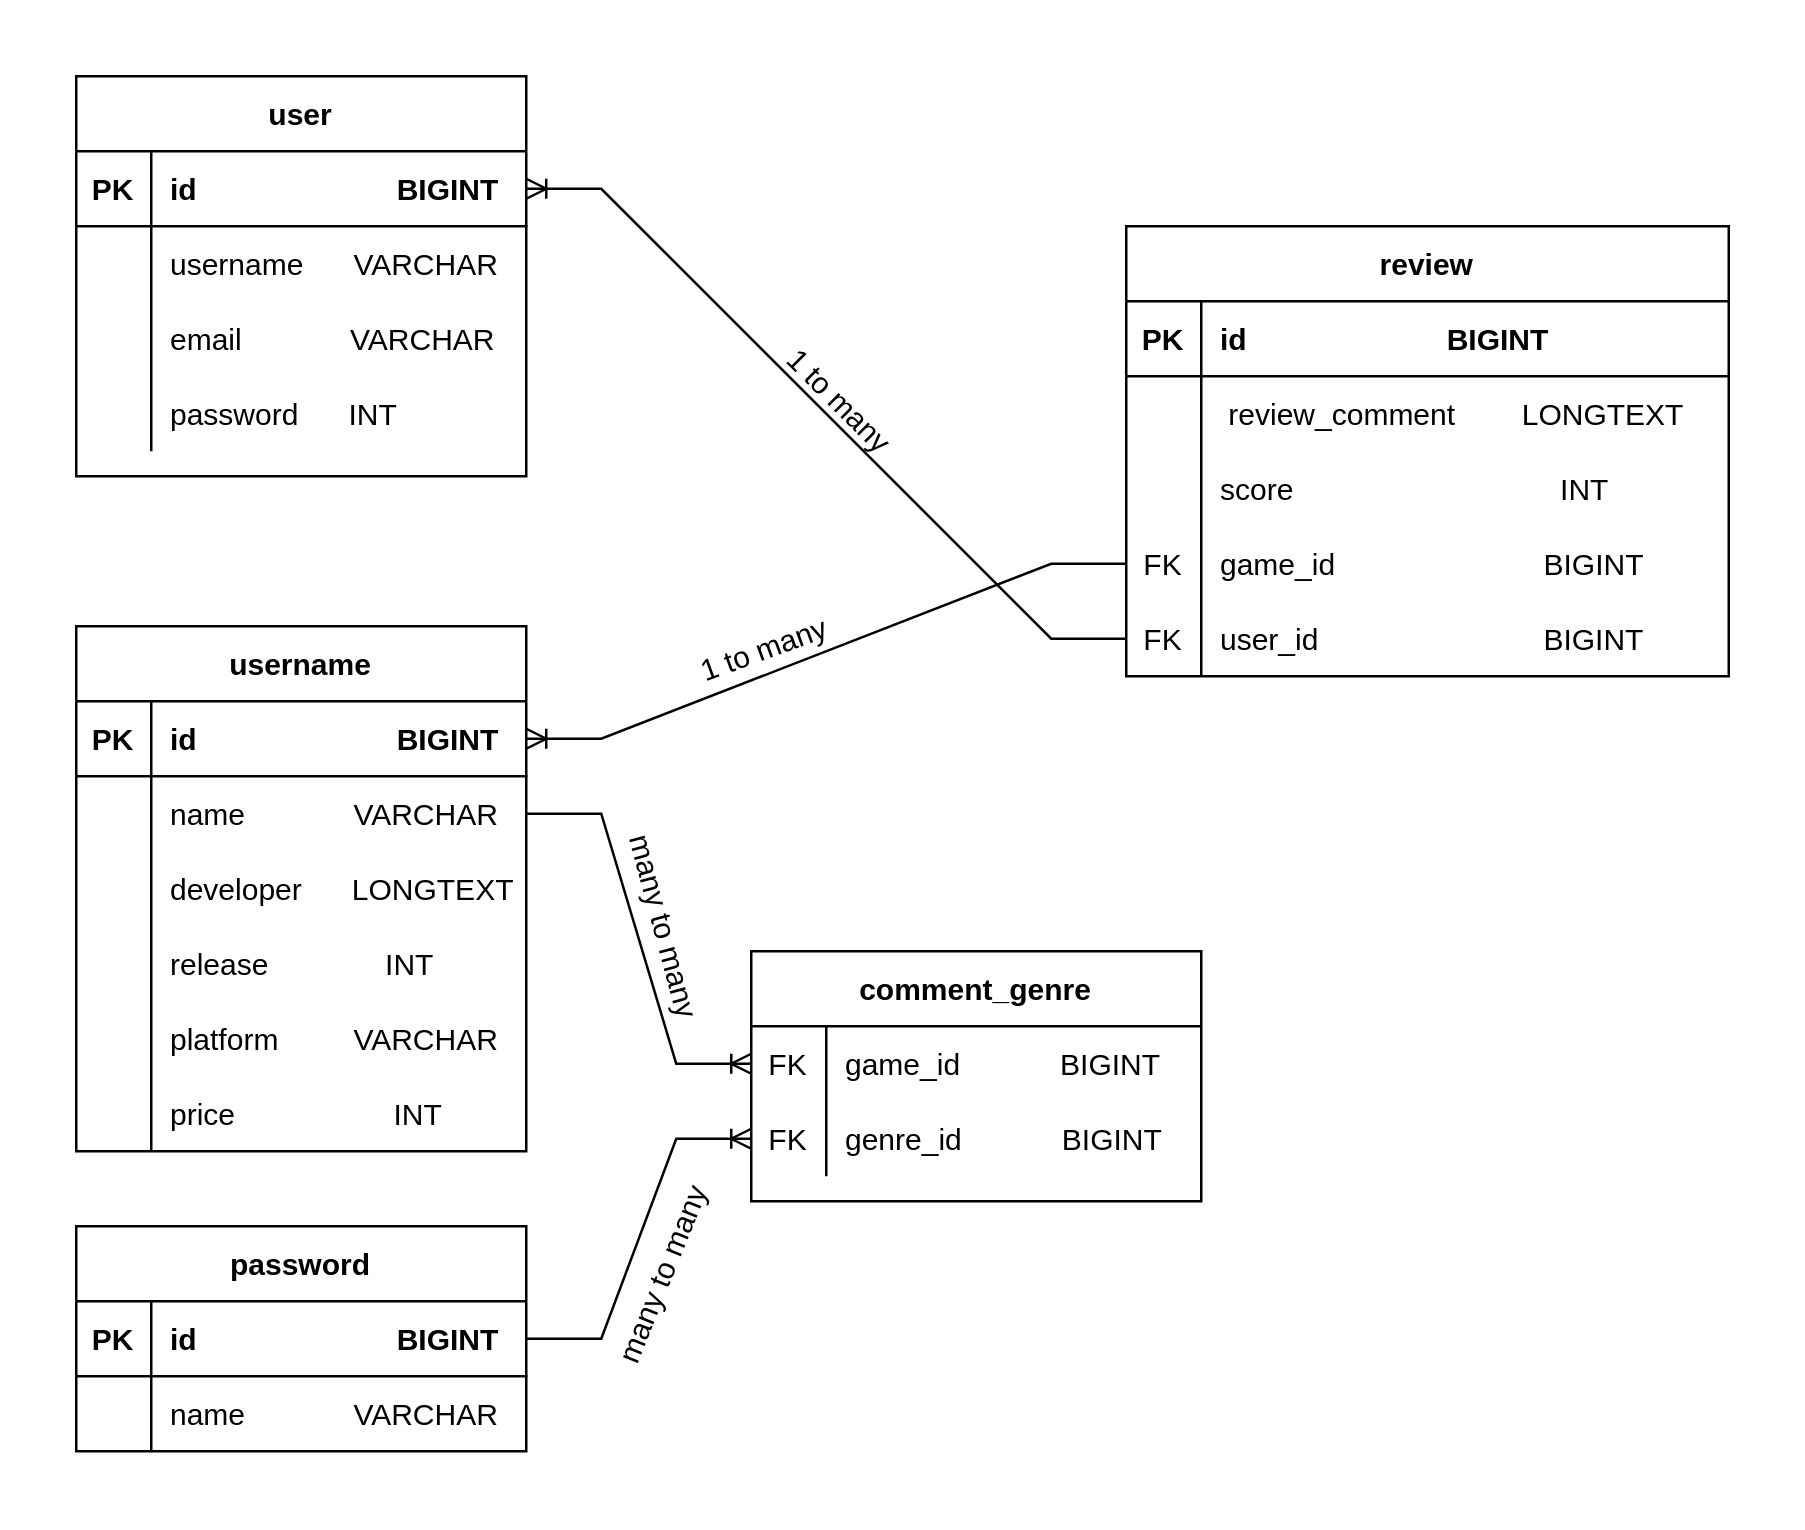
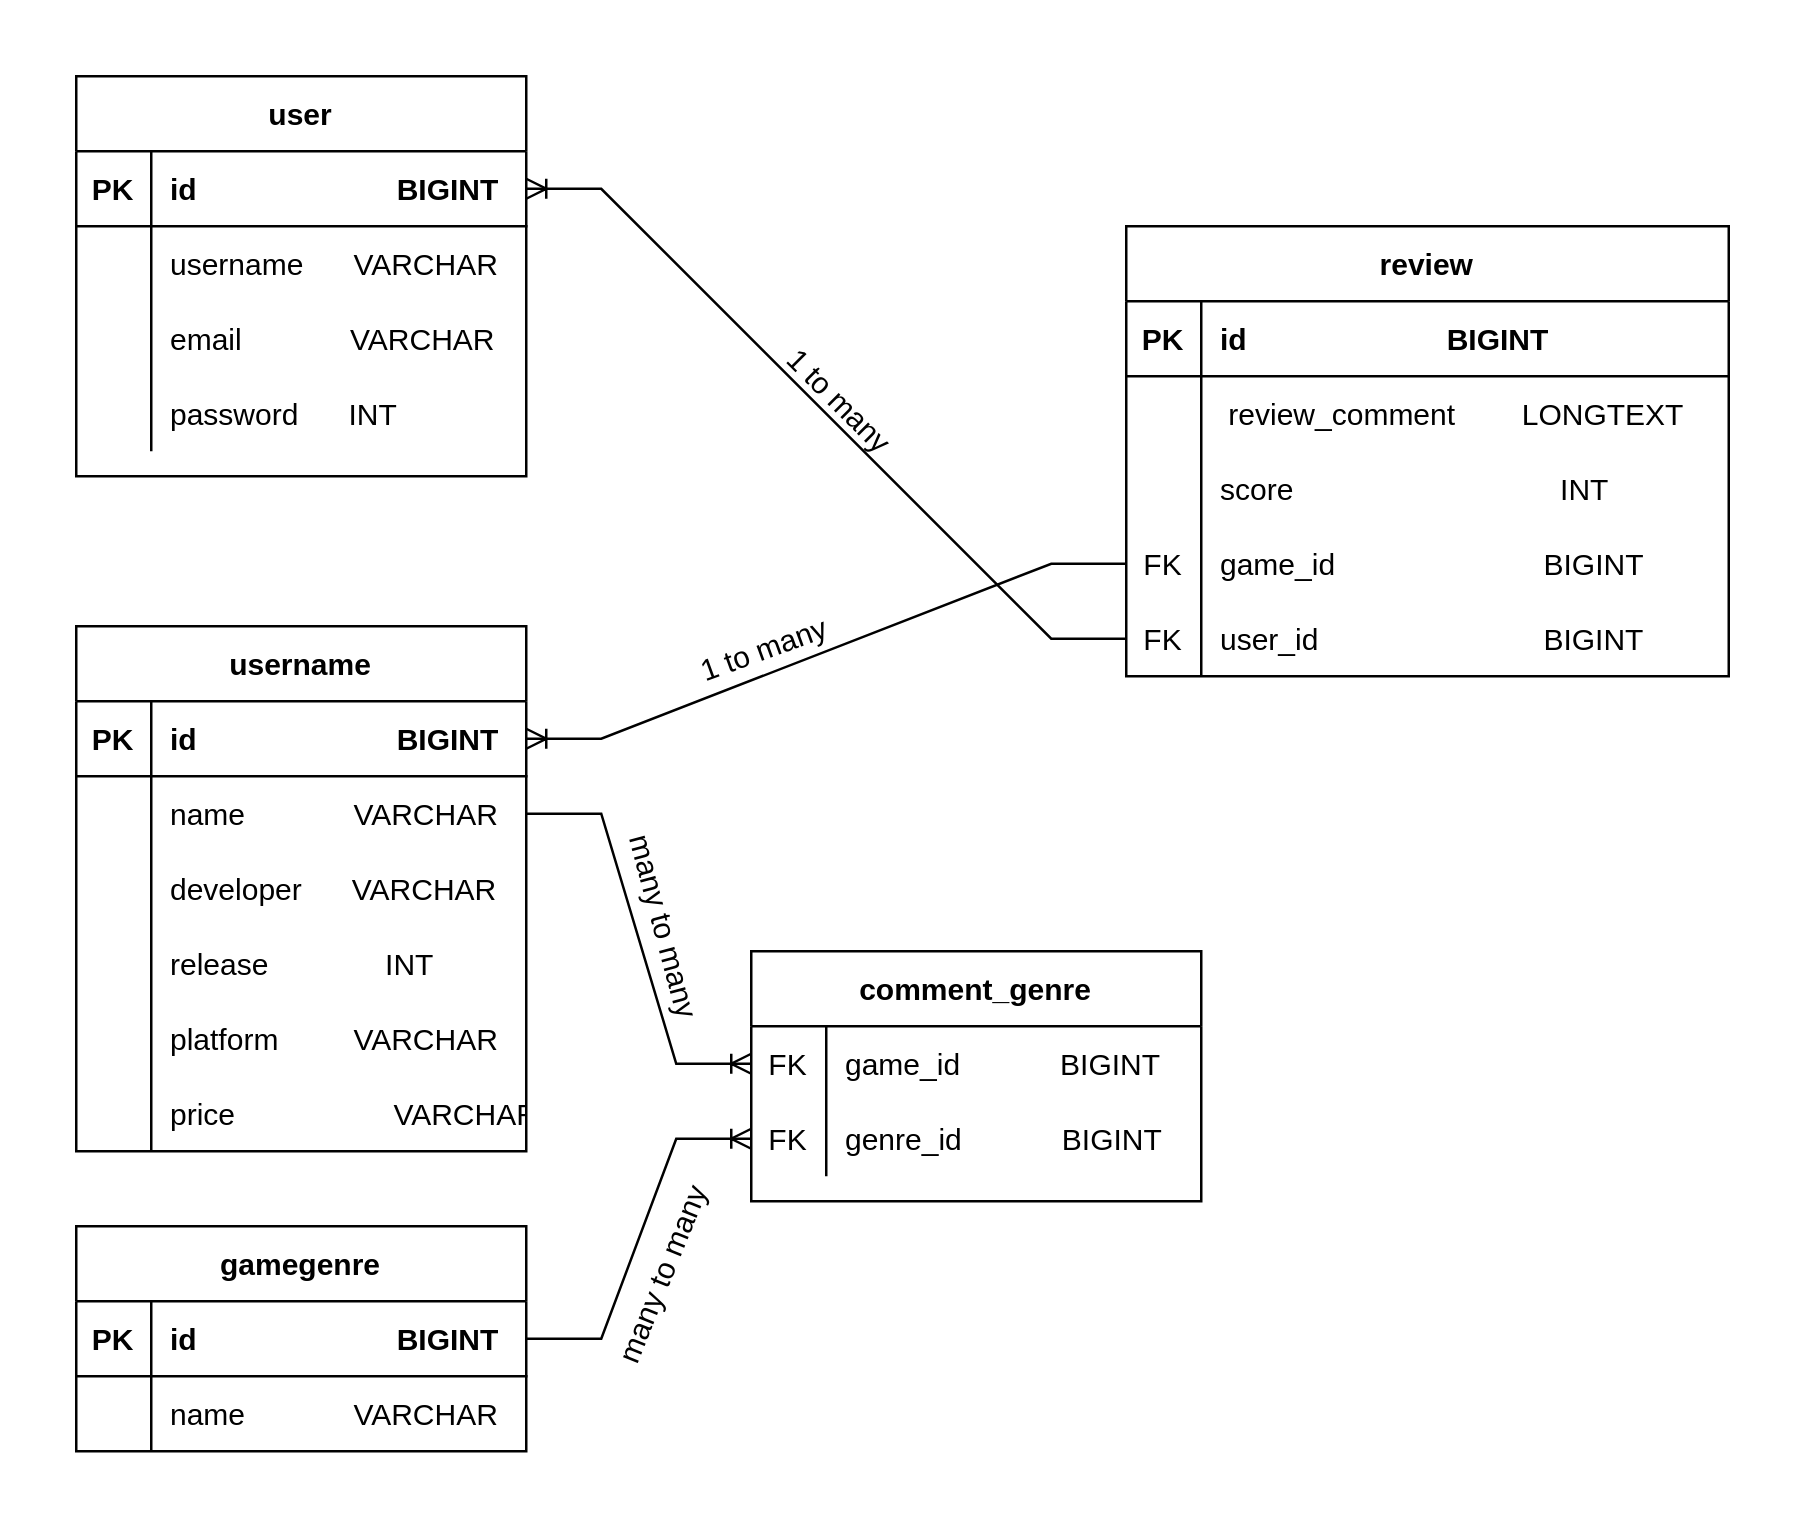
(348, 890) -> (339, 890)
(393, 1115) -> (427, 1115)
(300, 1265) -> (300, 1265)
